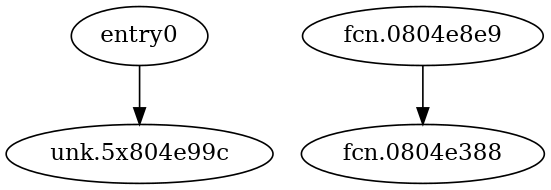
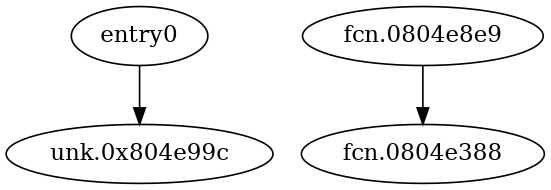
(140, 154) -> (140, 154)
